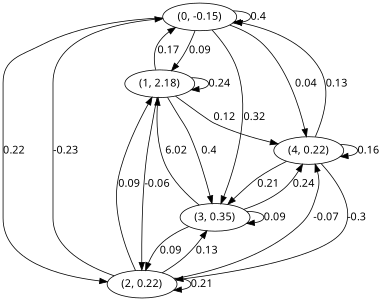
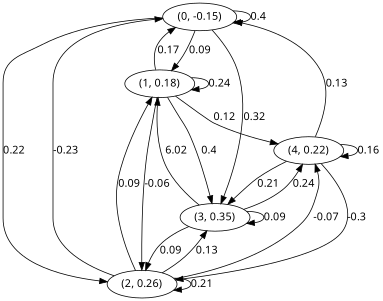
(280, 67) -> none
(160, 84) -> (160, 84)
(142, 284) -> (142, 284)
